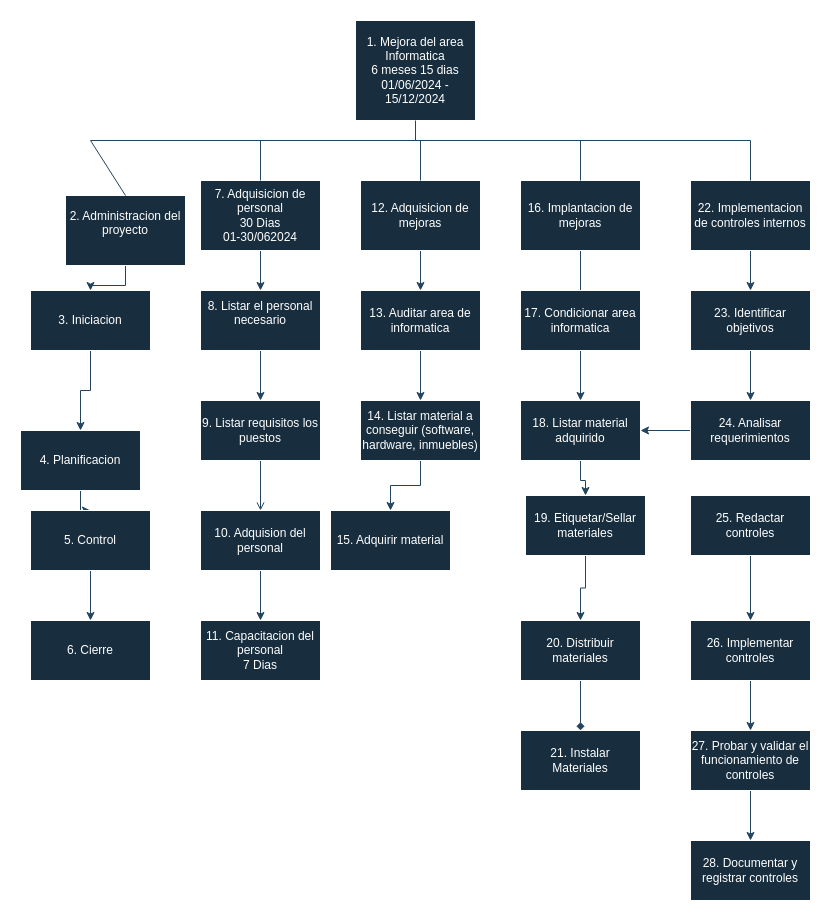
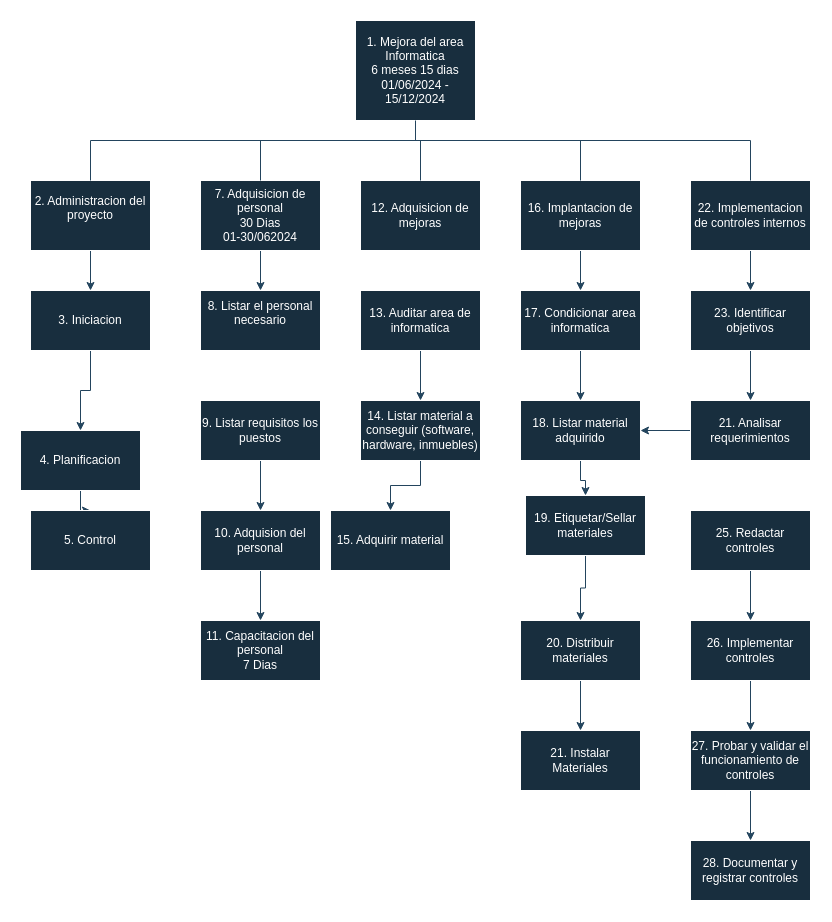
(126, 231) -> (91, 216)
(421, 267) -> none
(581, 285) -> (581, 282)
(261, 372) -> none
(751, 431) -> (751, 431)
(261, 504) -> (261, 502)
(751, 526) -> (751, 541)
(91, 592) -> none
(91, 651) -> none
(581, 722) -> (581, 722)
